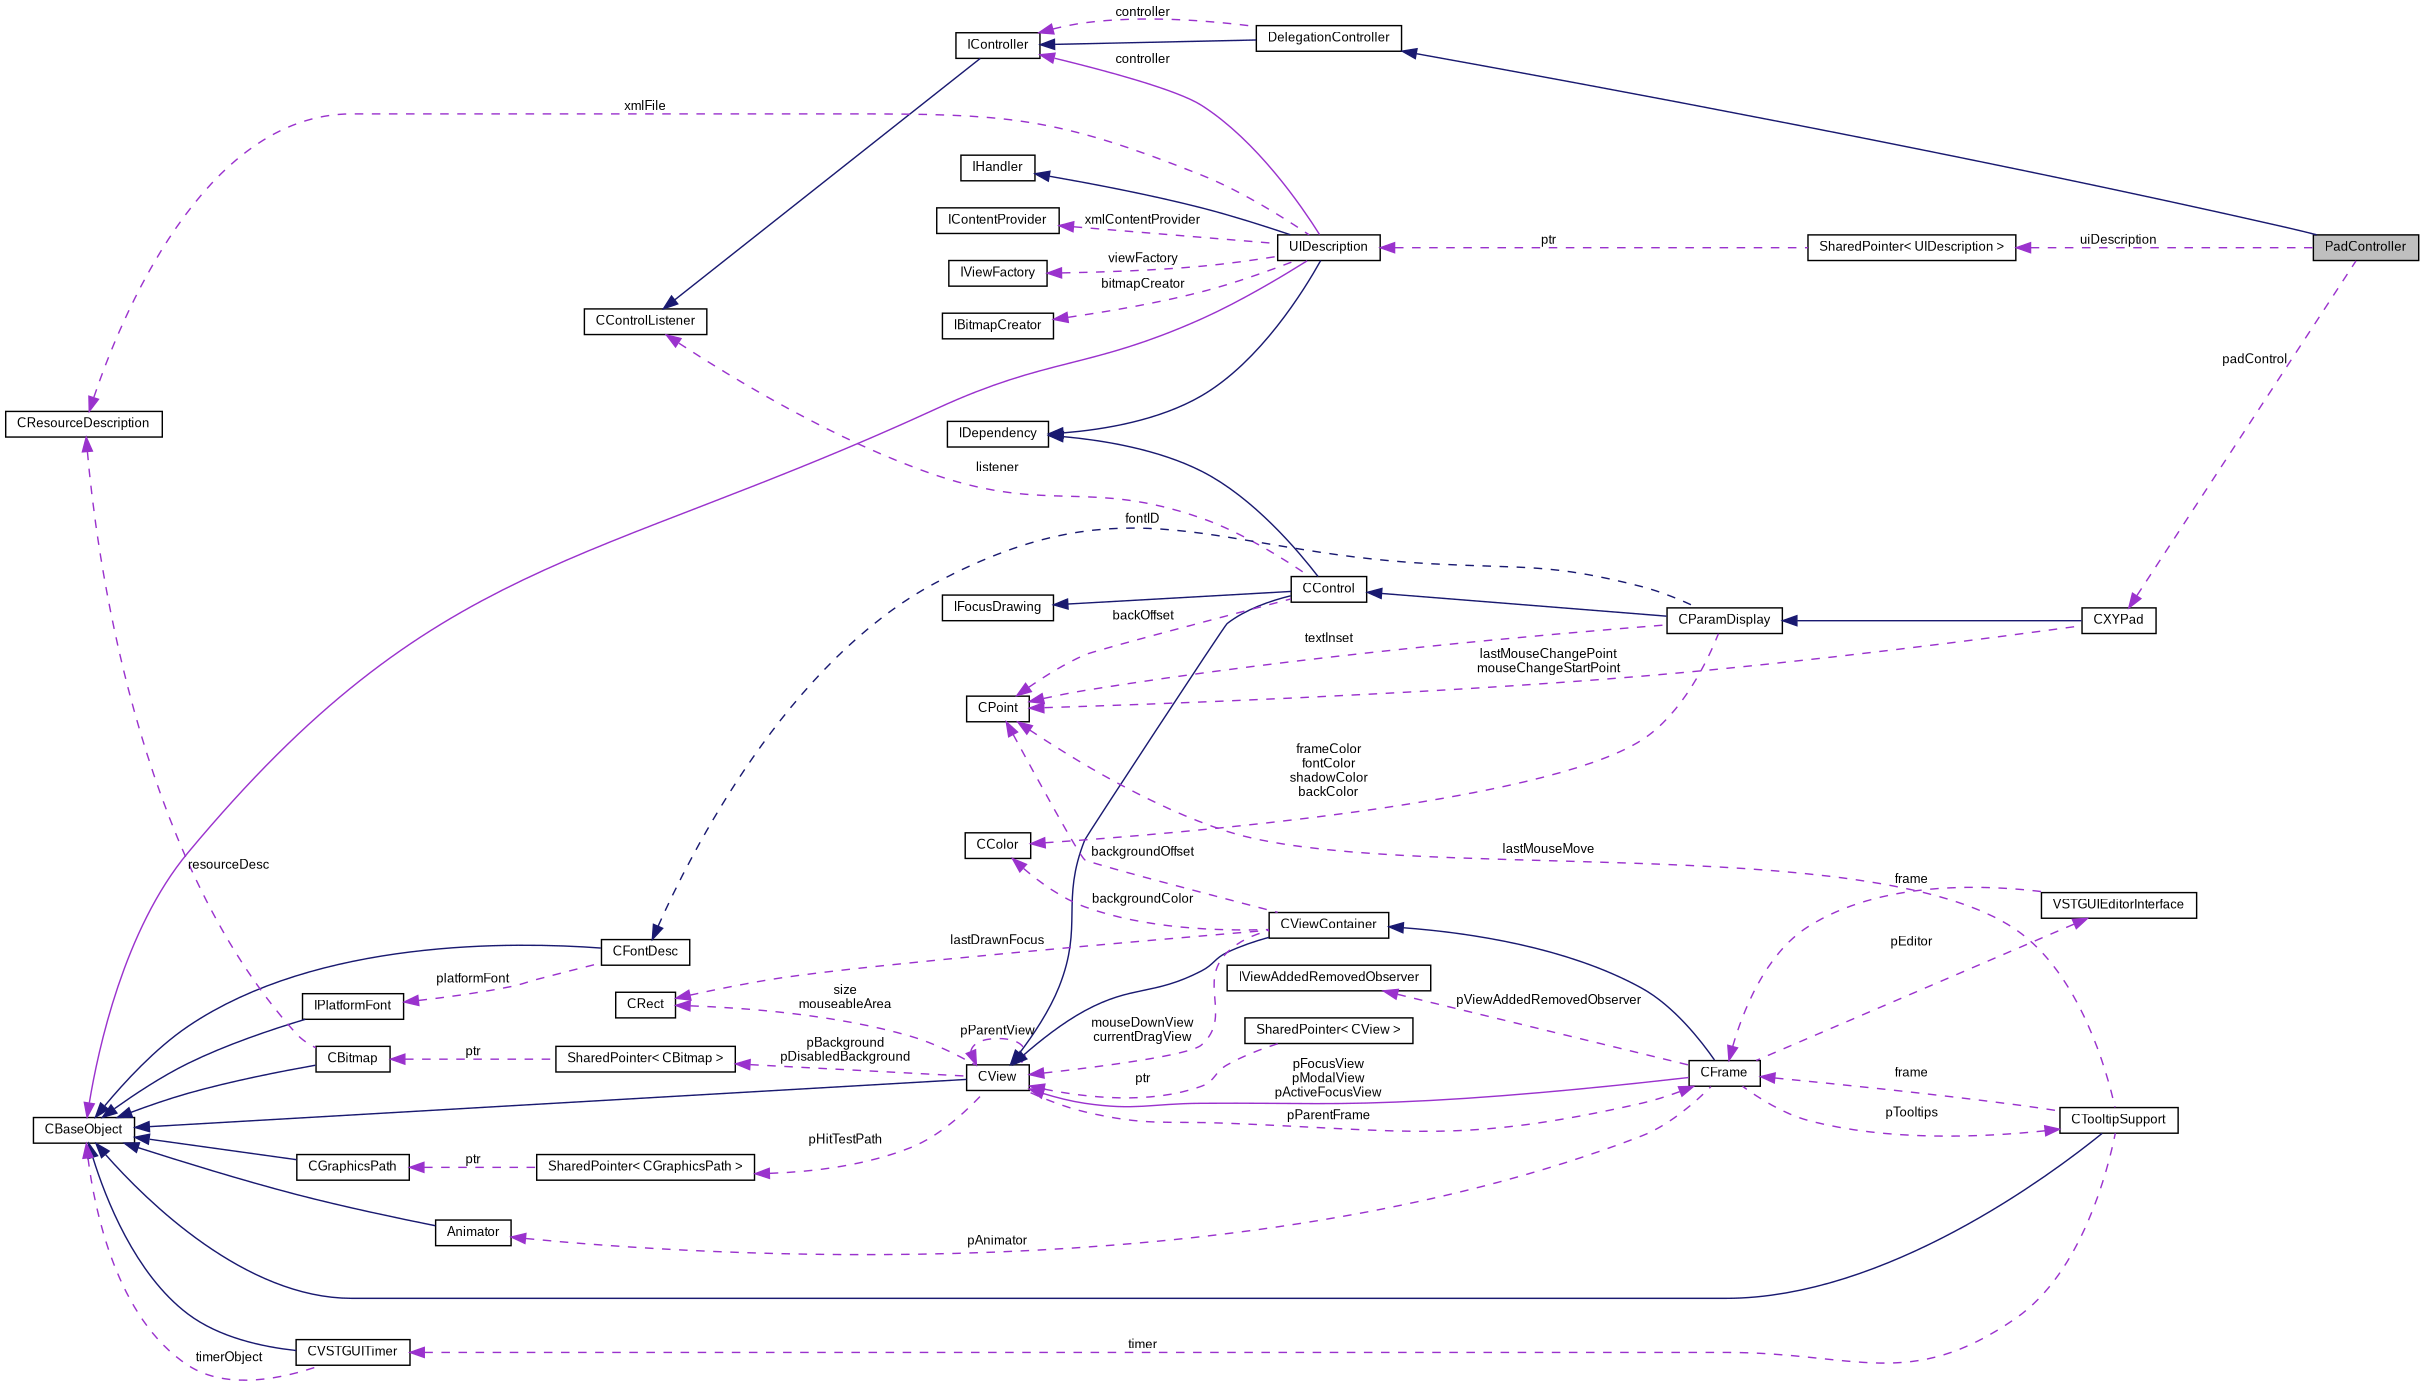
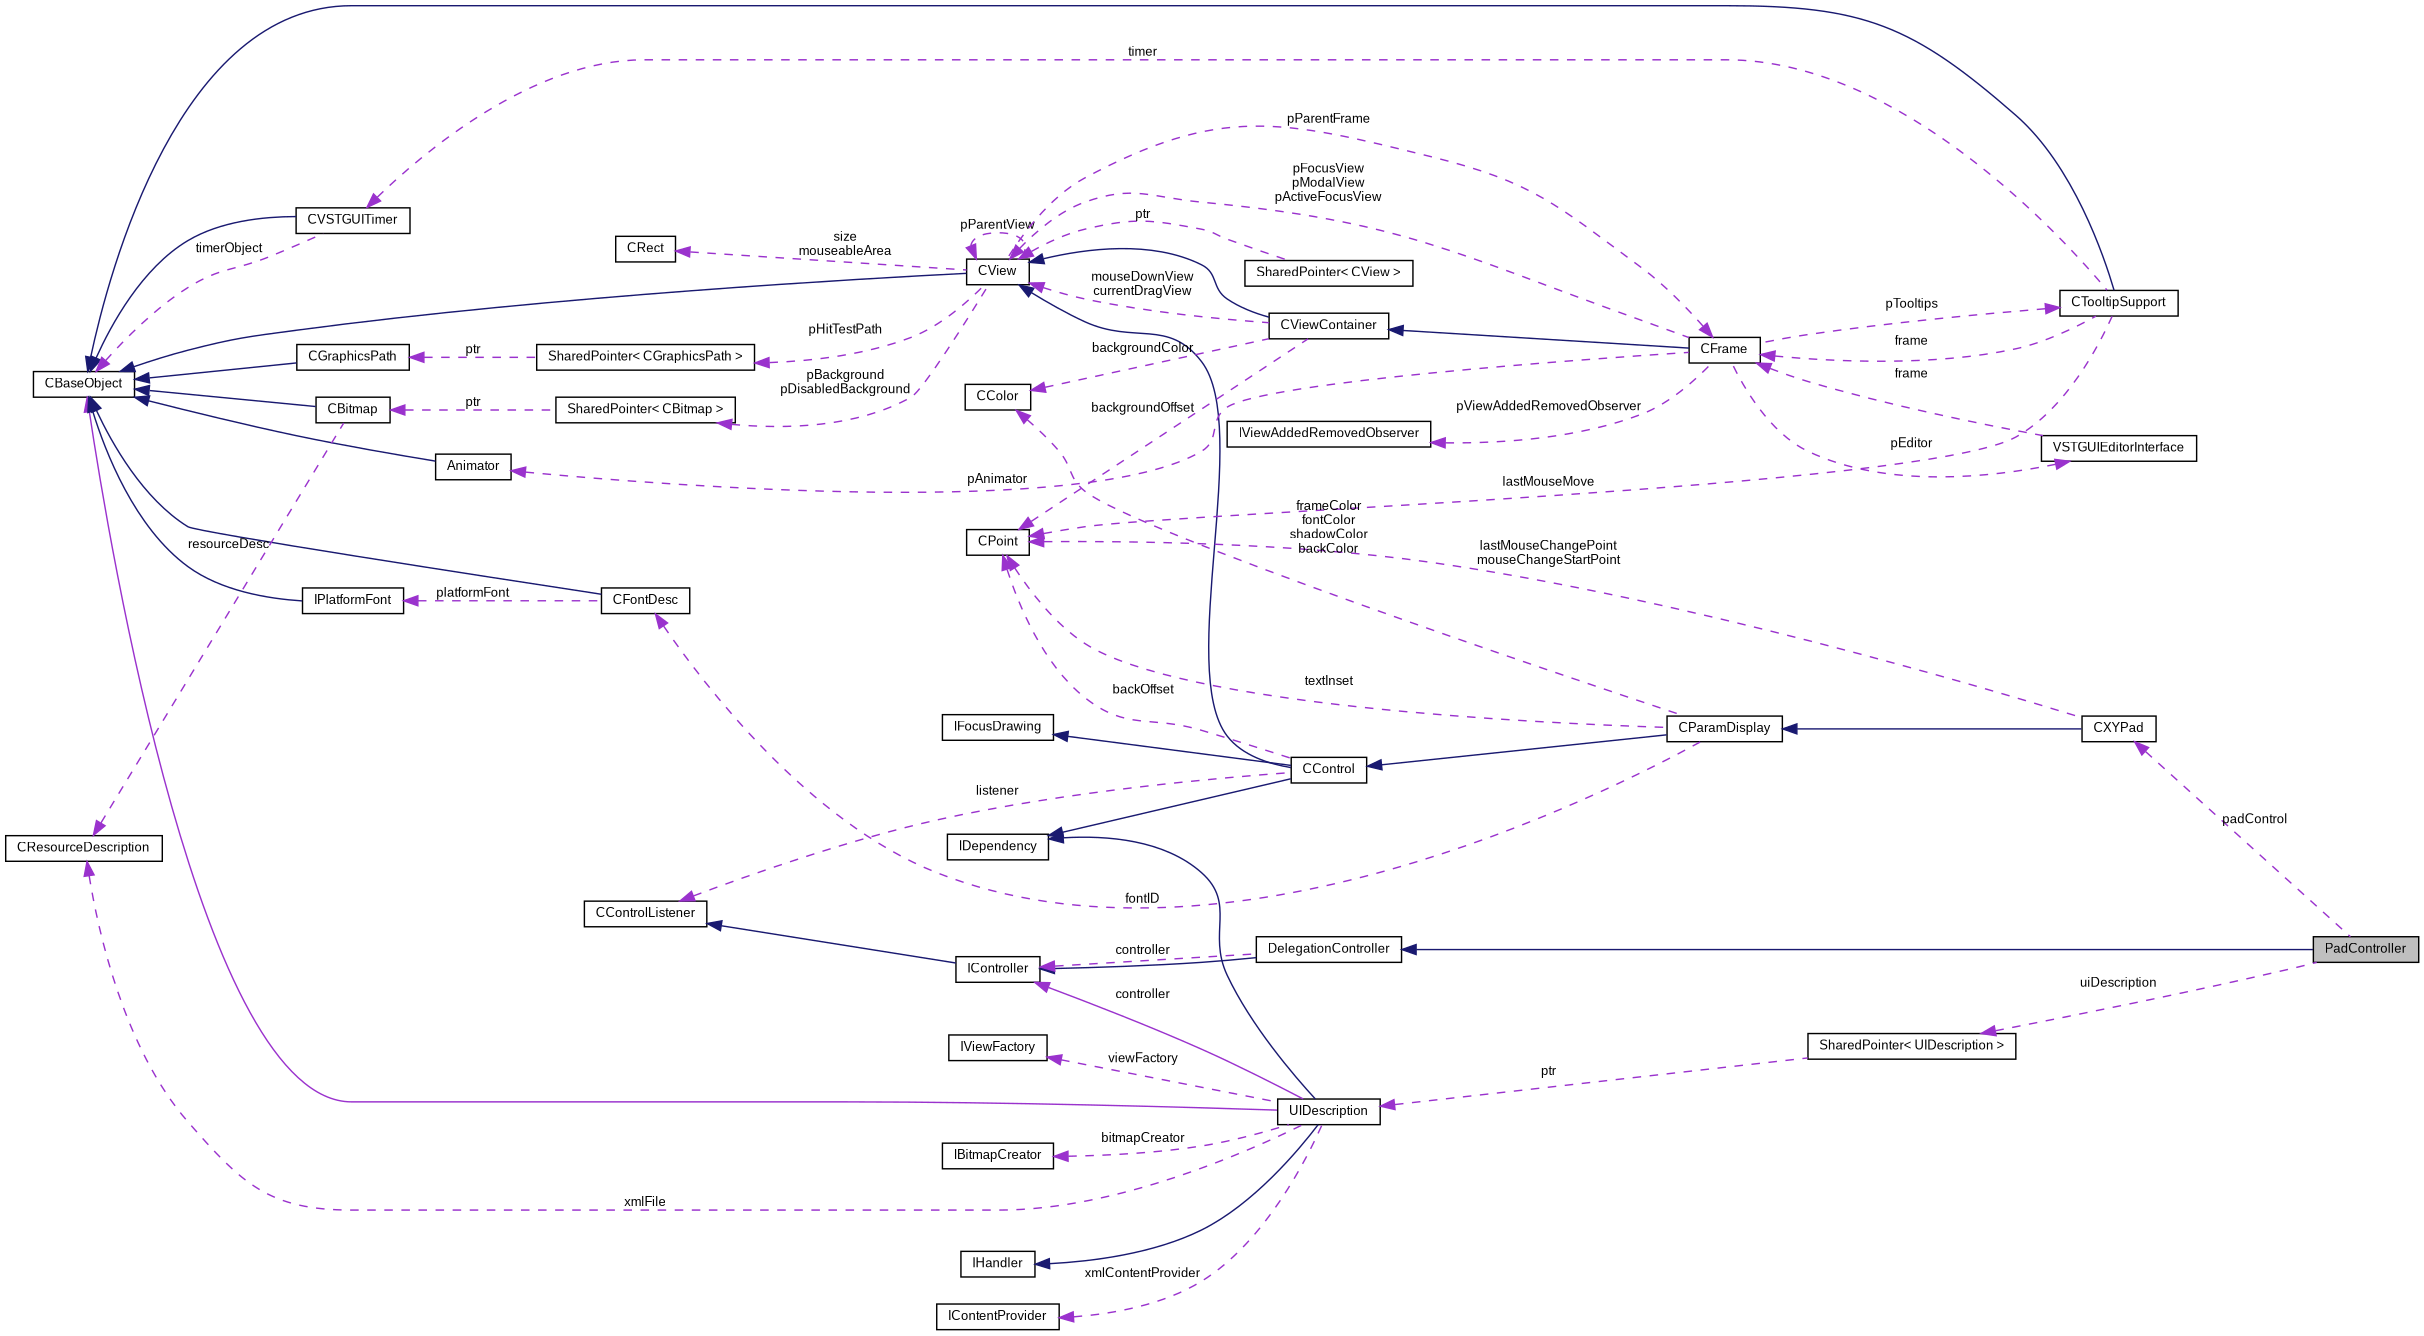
(1092, 531) -> (1145, 907)
(979, 956) -> none
(1366, 1103) -> (1354, 225)
